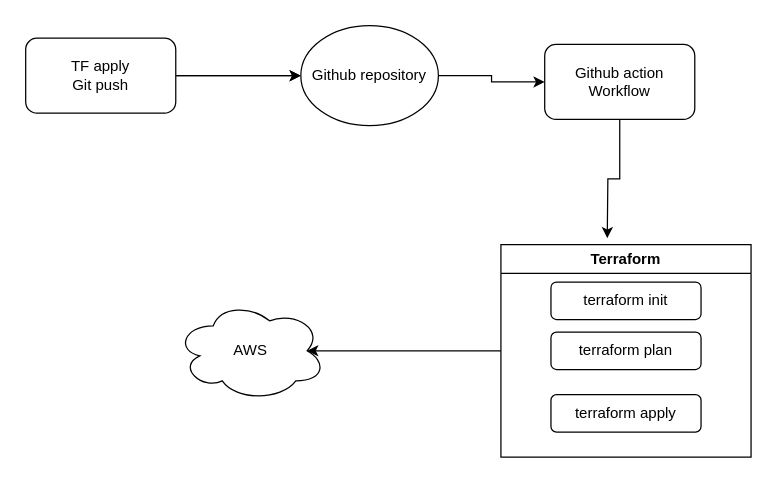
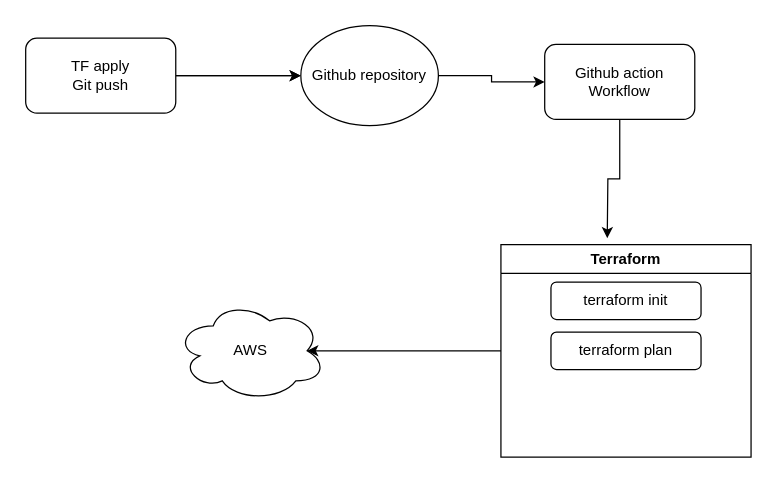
(626, 413) -> none
